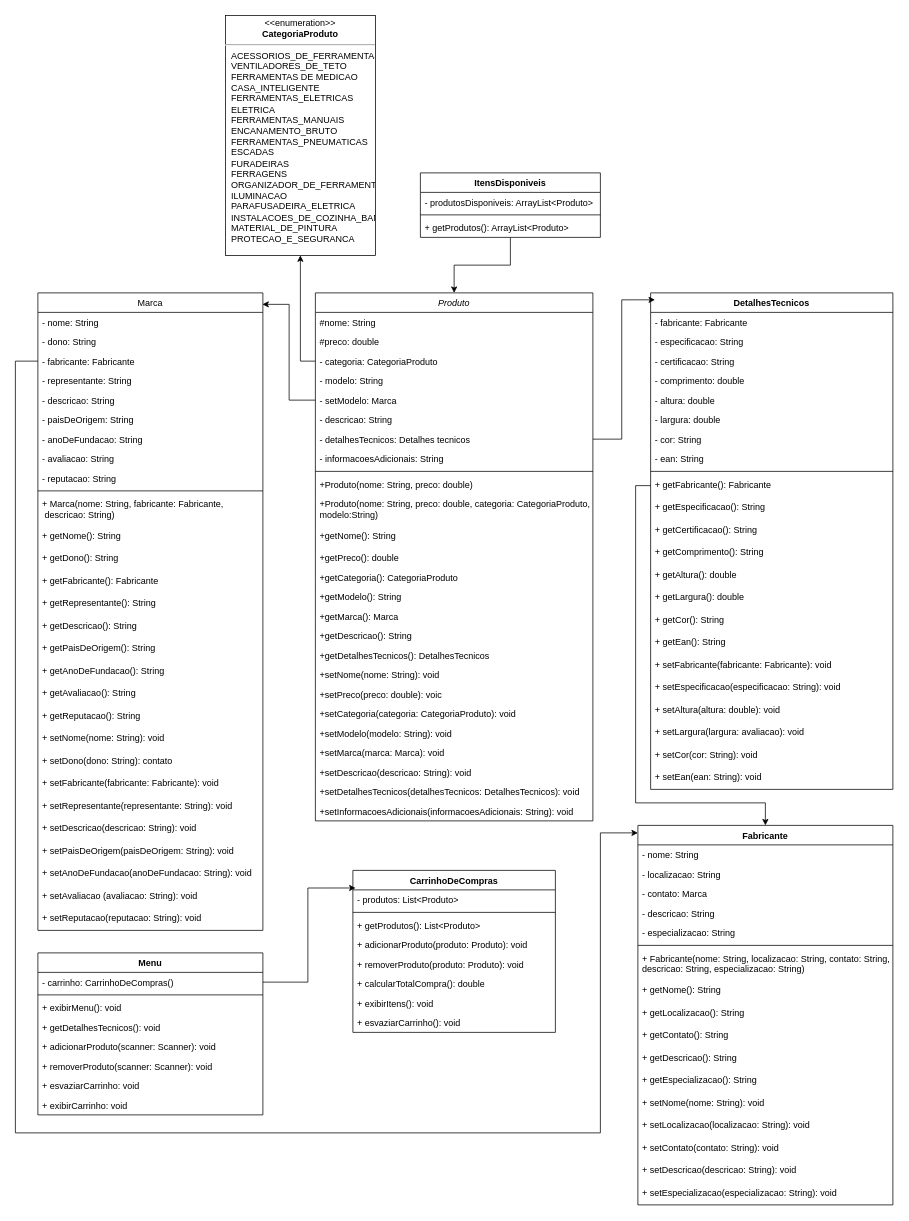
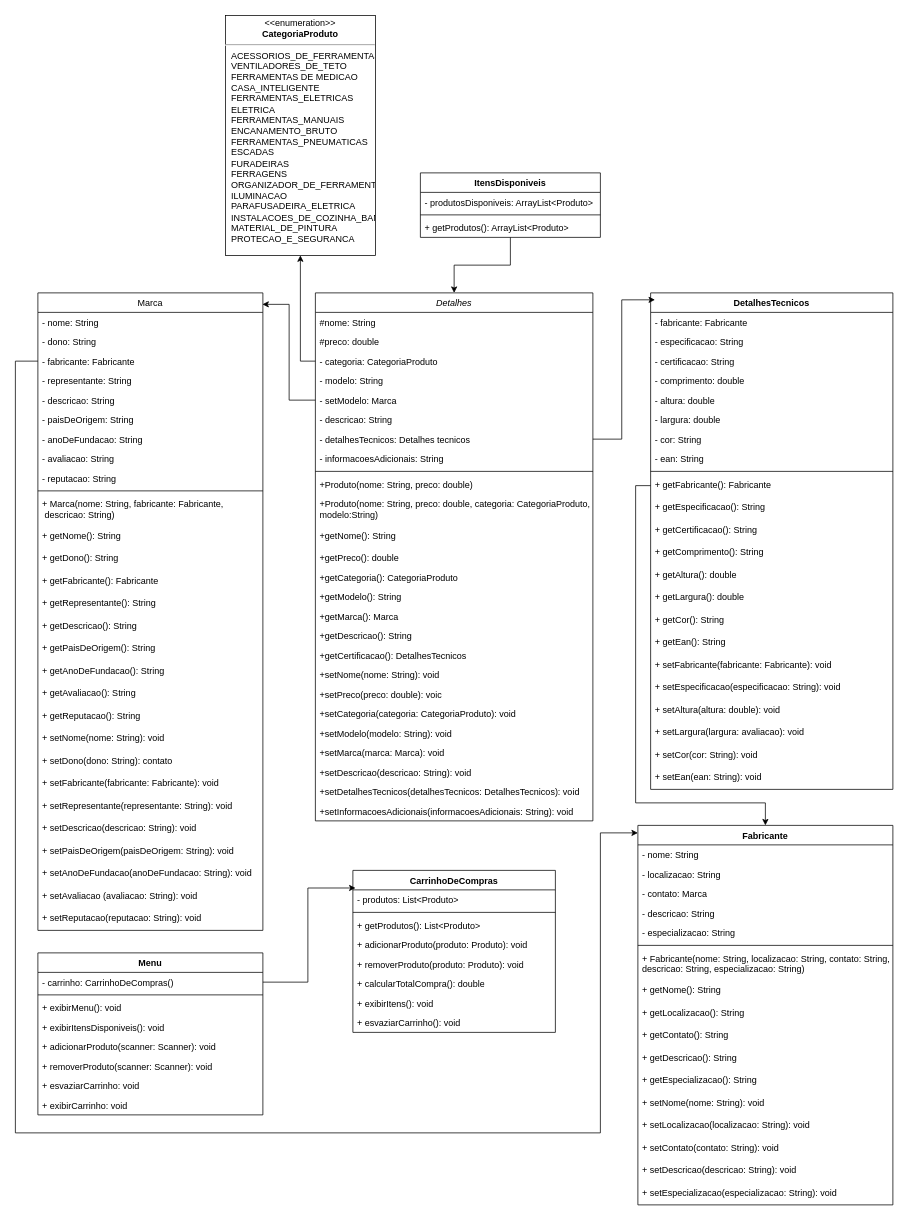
(454, 303) -> (454, 303)
(413, 656) -> (403, 656)
(108, 1028) -> (112, 1028)
